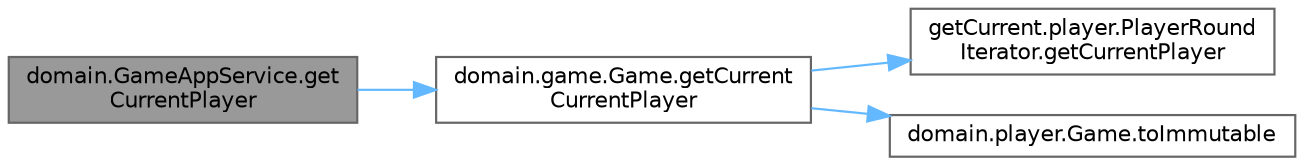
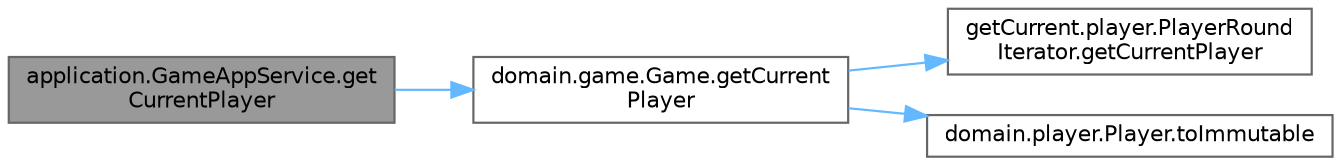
(183, 90) -> (202, 90)
(624, 90) -> (661, 90)
(1093, 136) -> (1130, 136)
